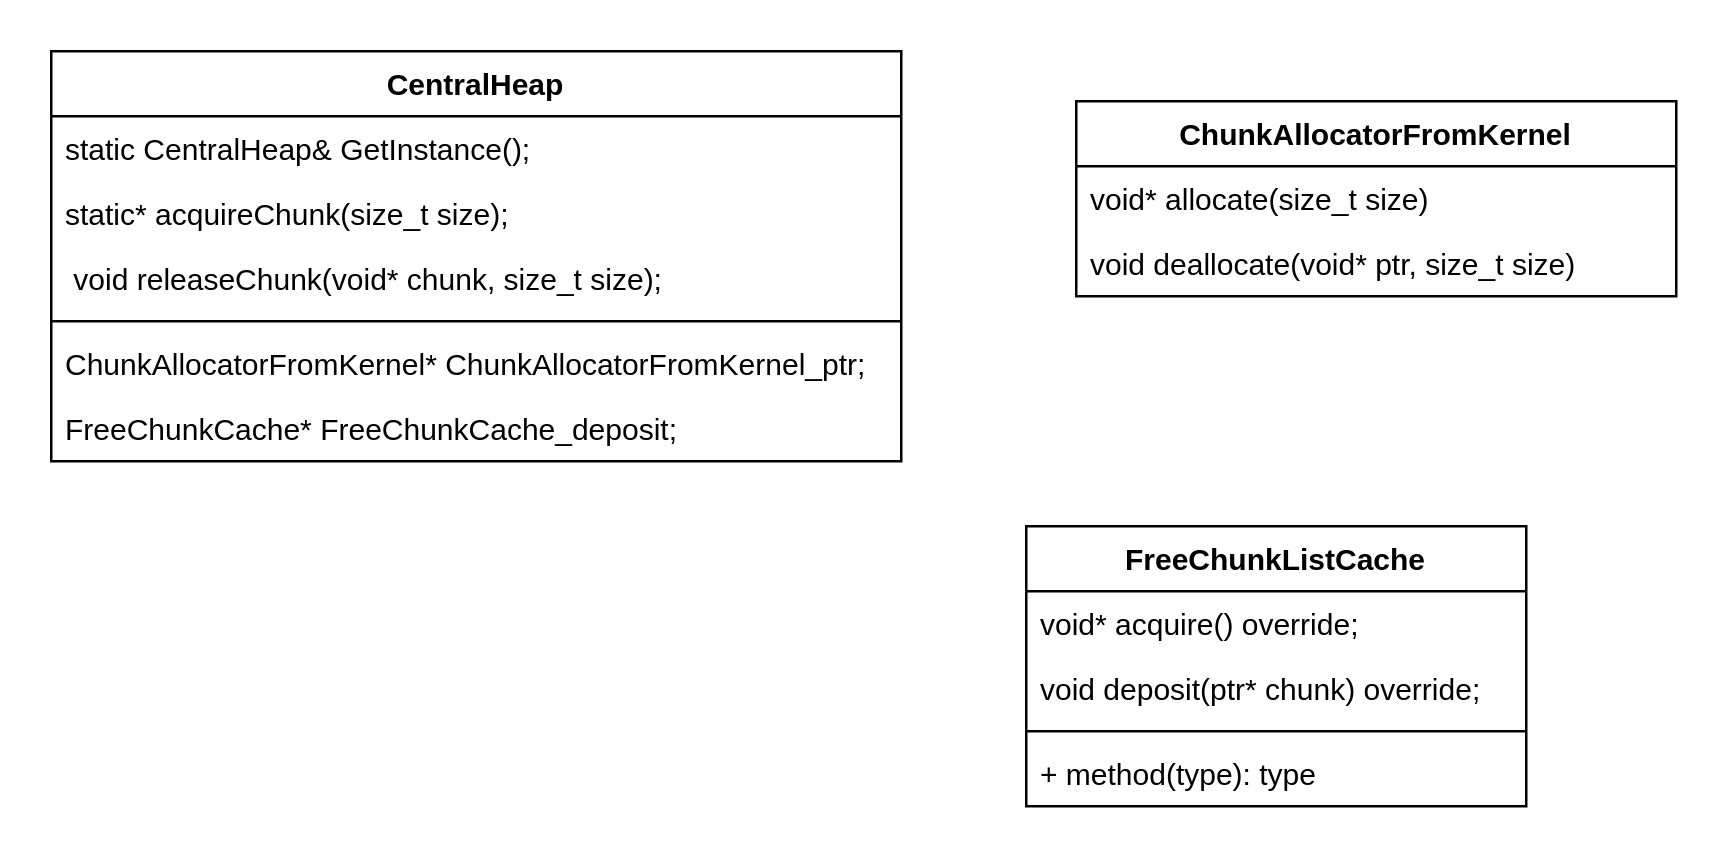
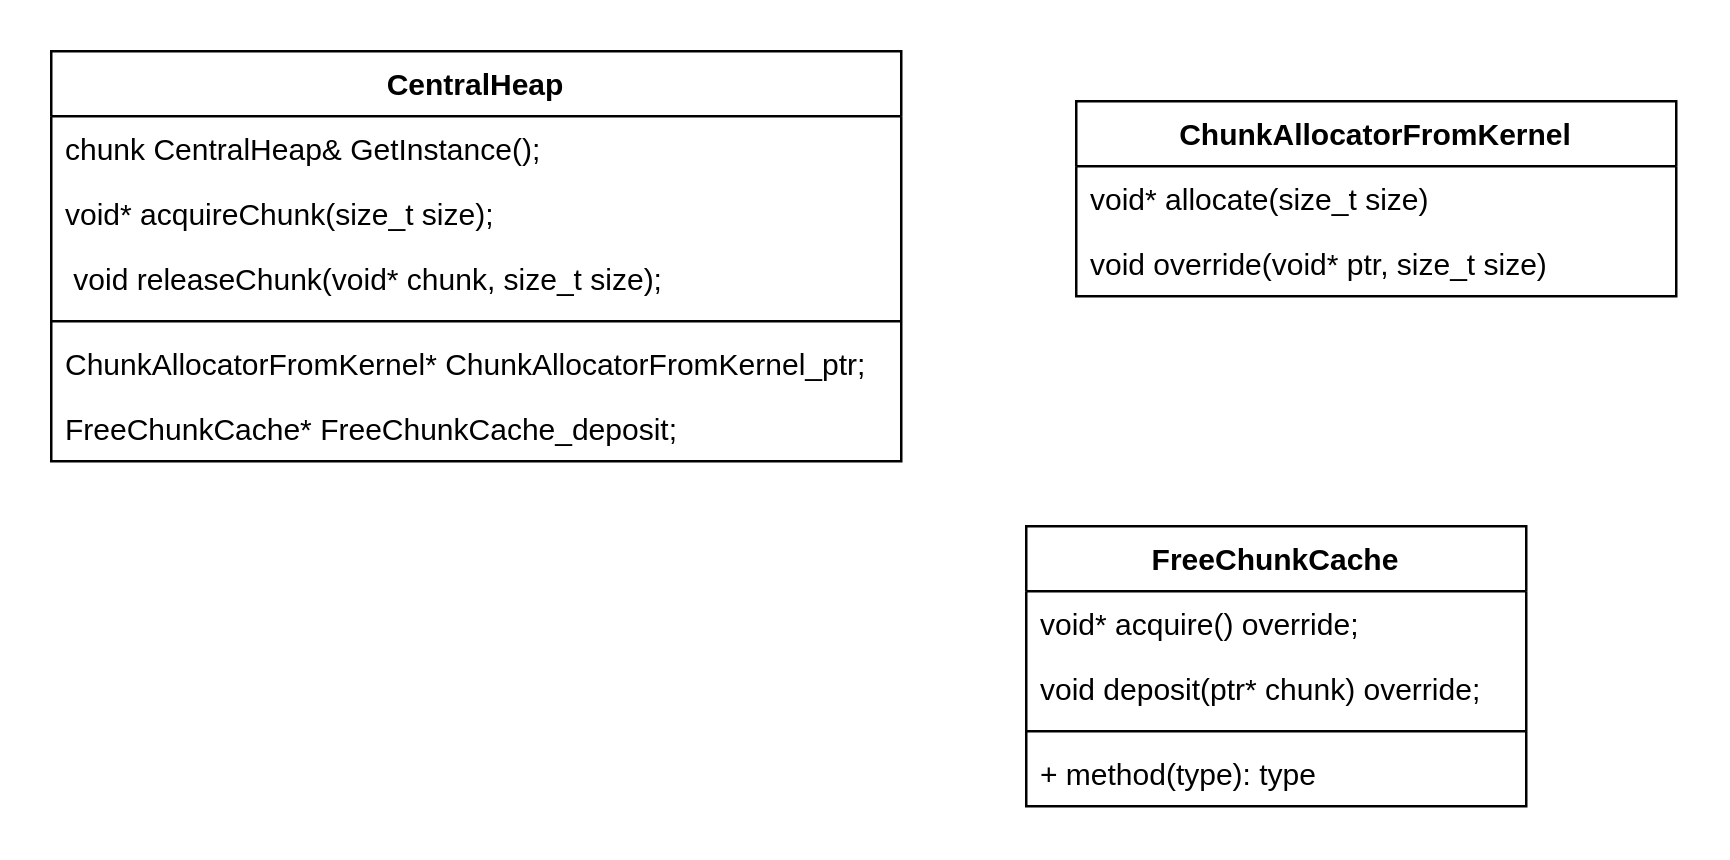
(332, 152) -> (328, 152)
(325, 217) -> (308, 217)
(1376, 267) -> (1363, 267)
(1276, 562) -> (1276, 562)
